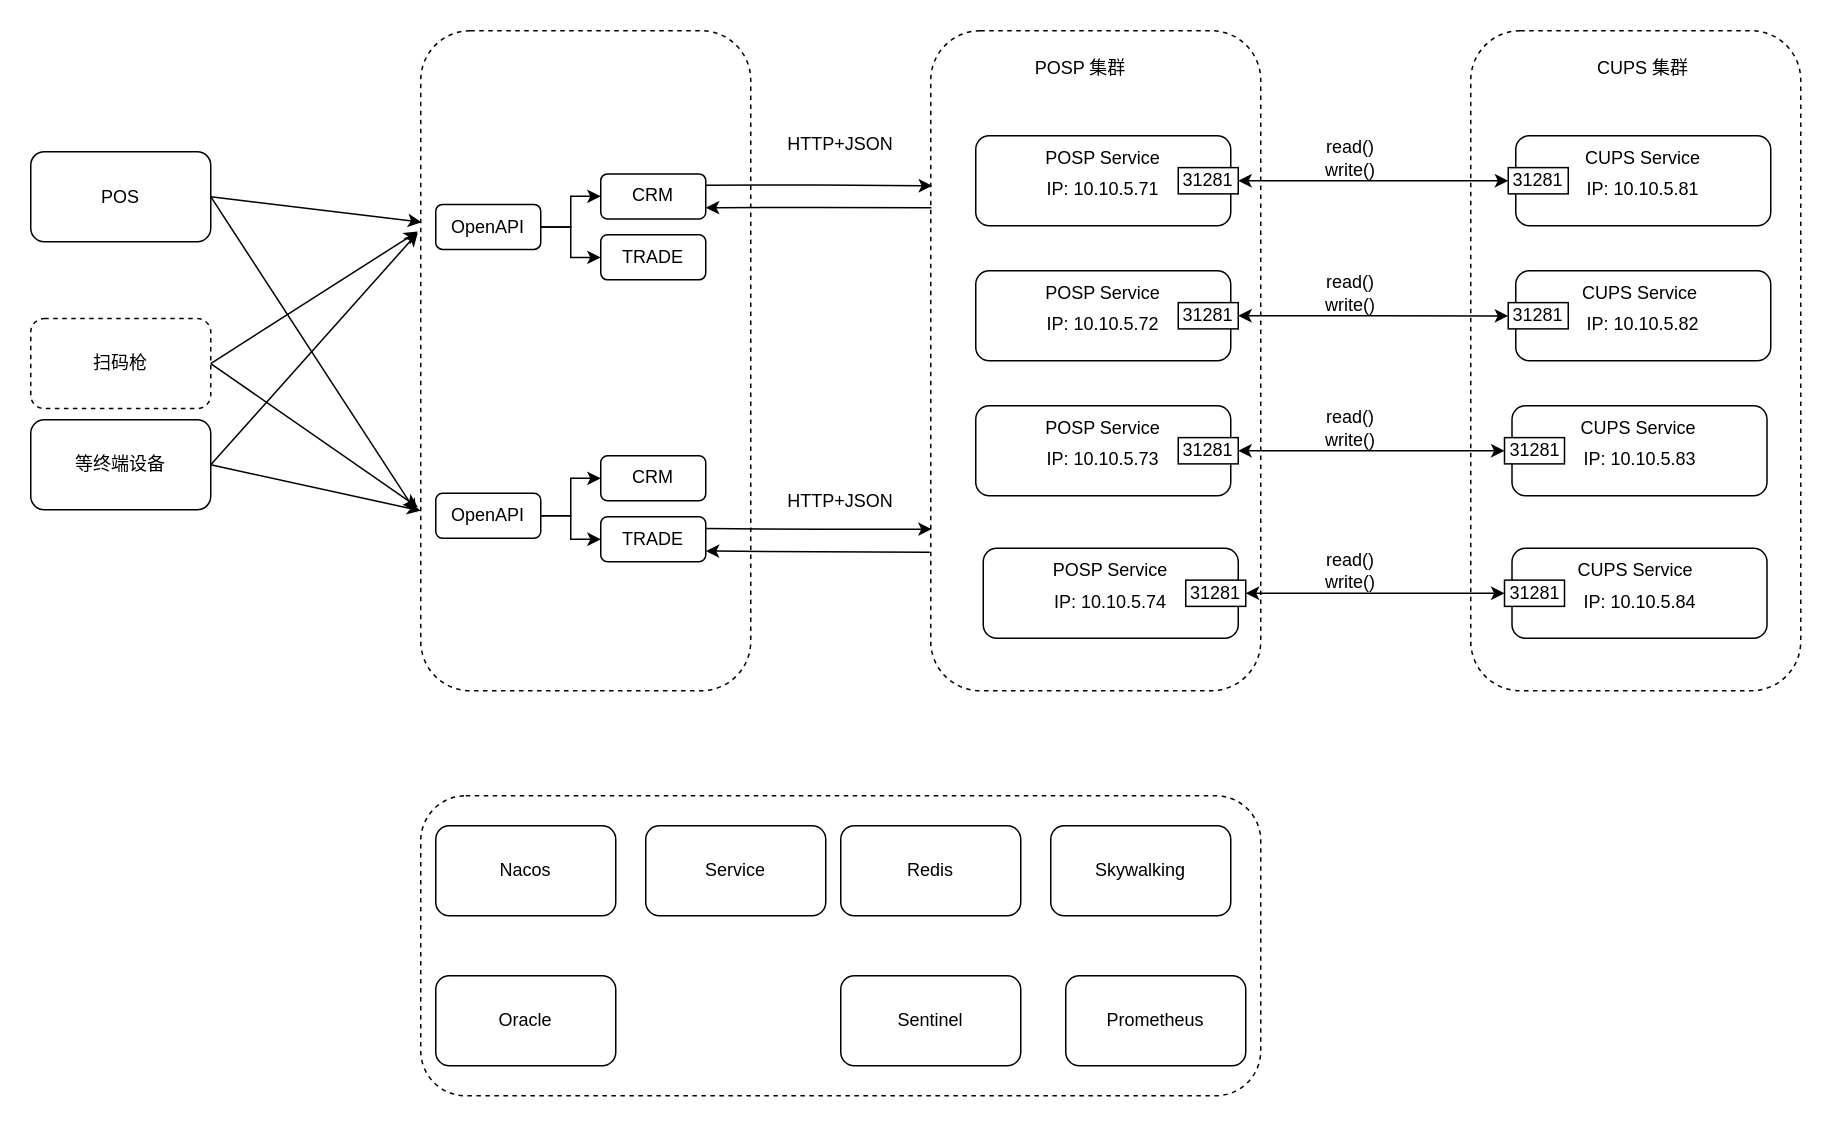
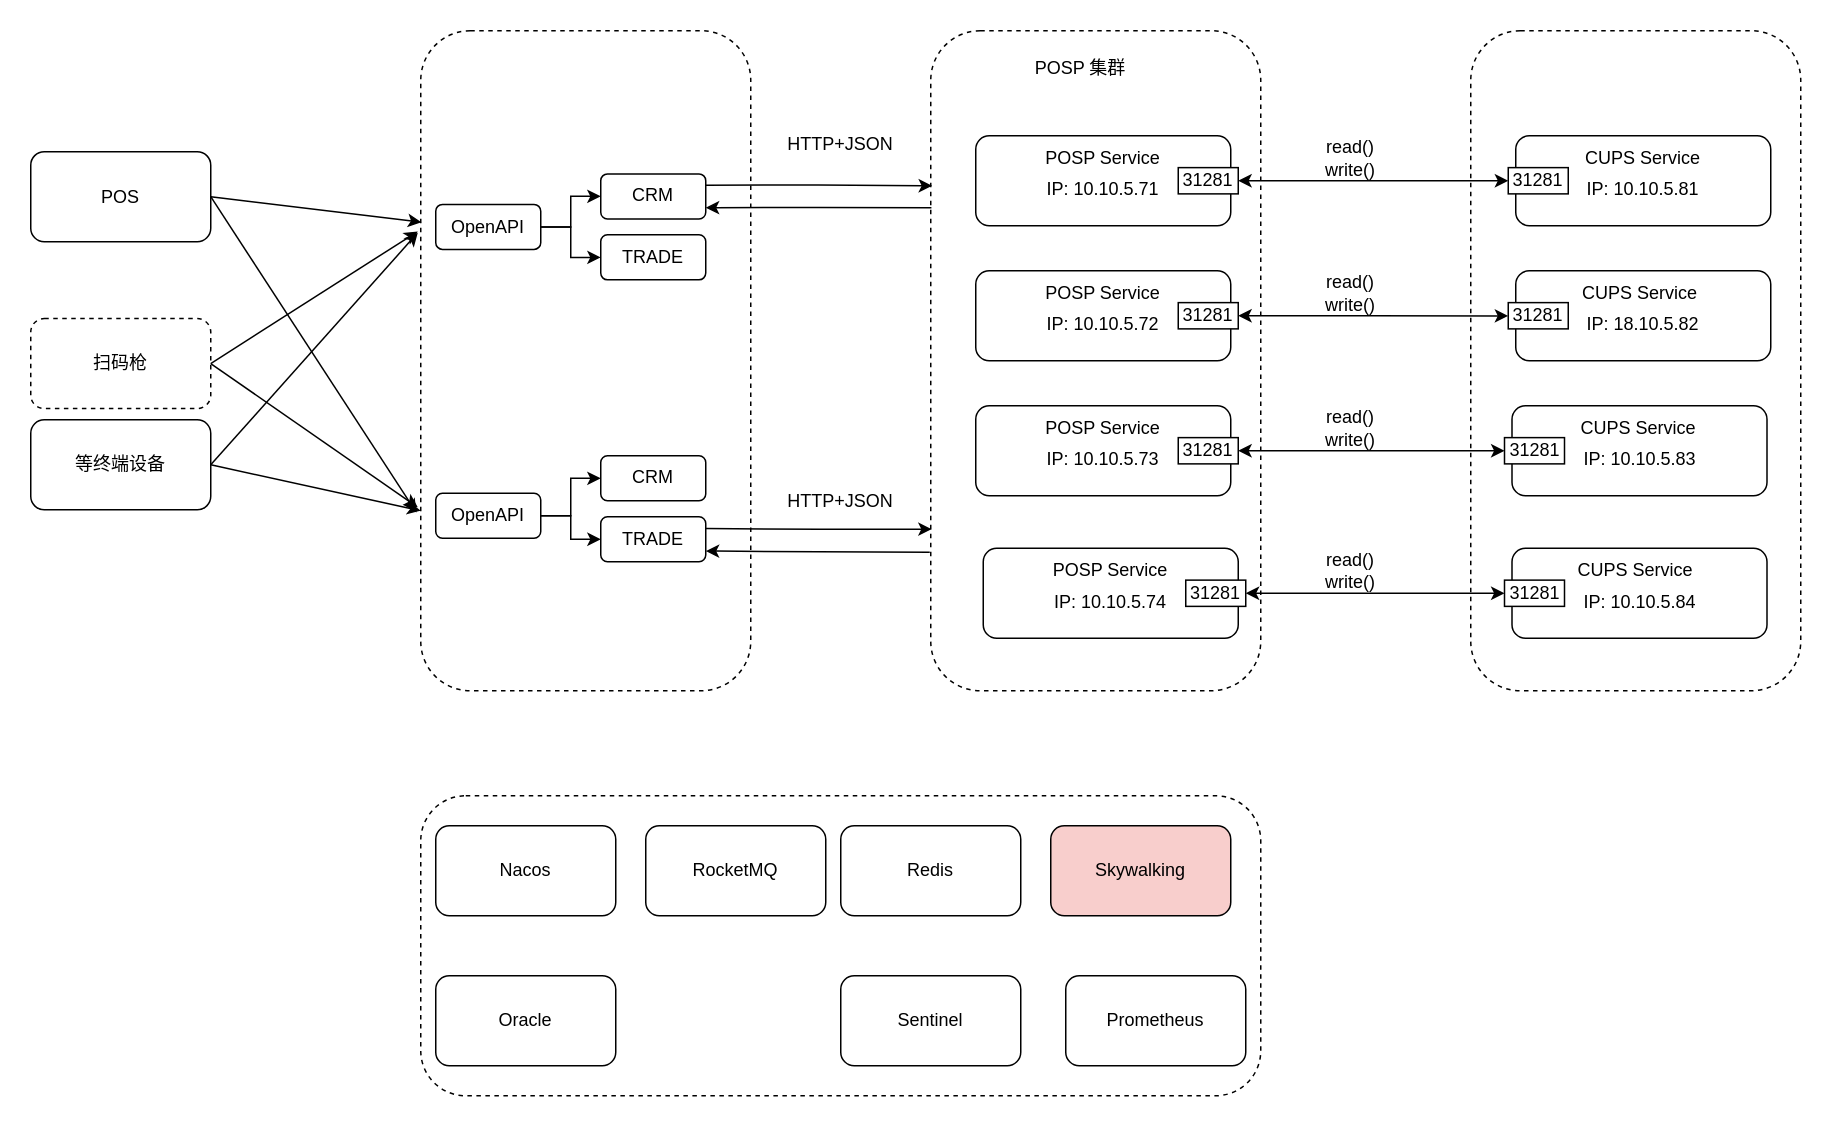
(1643, 68) -> none
(1643, 325) -> (1643, 325)
(736, 871) -> (736, 871)
(1141, 871) -> (1141, 871)
